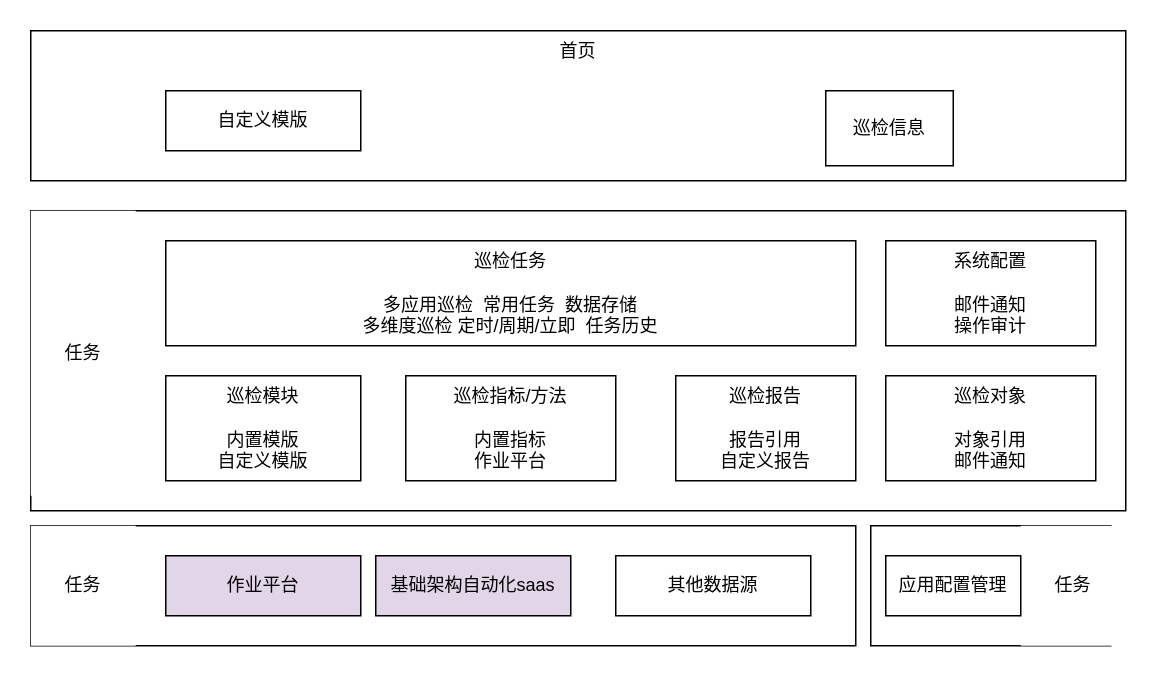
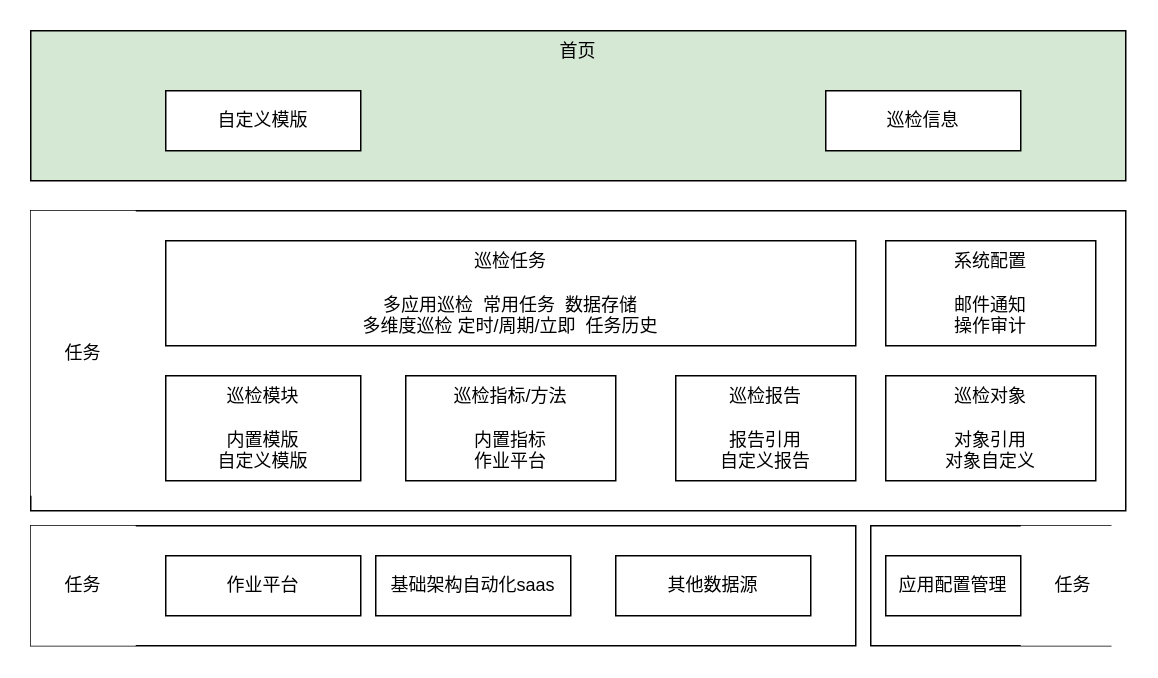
(578, 106) -> (578, 106)
(890, 128) -> (923, 121)
(991, 419) -> (991, 419)
(263, 586) -> (263, 586)
(473, 586) -> (473, 586)
